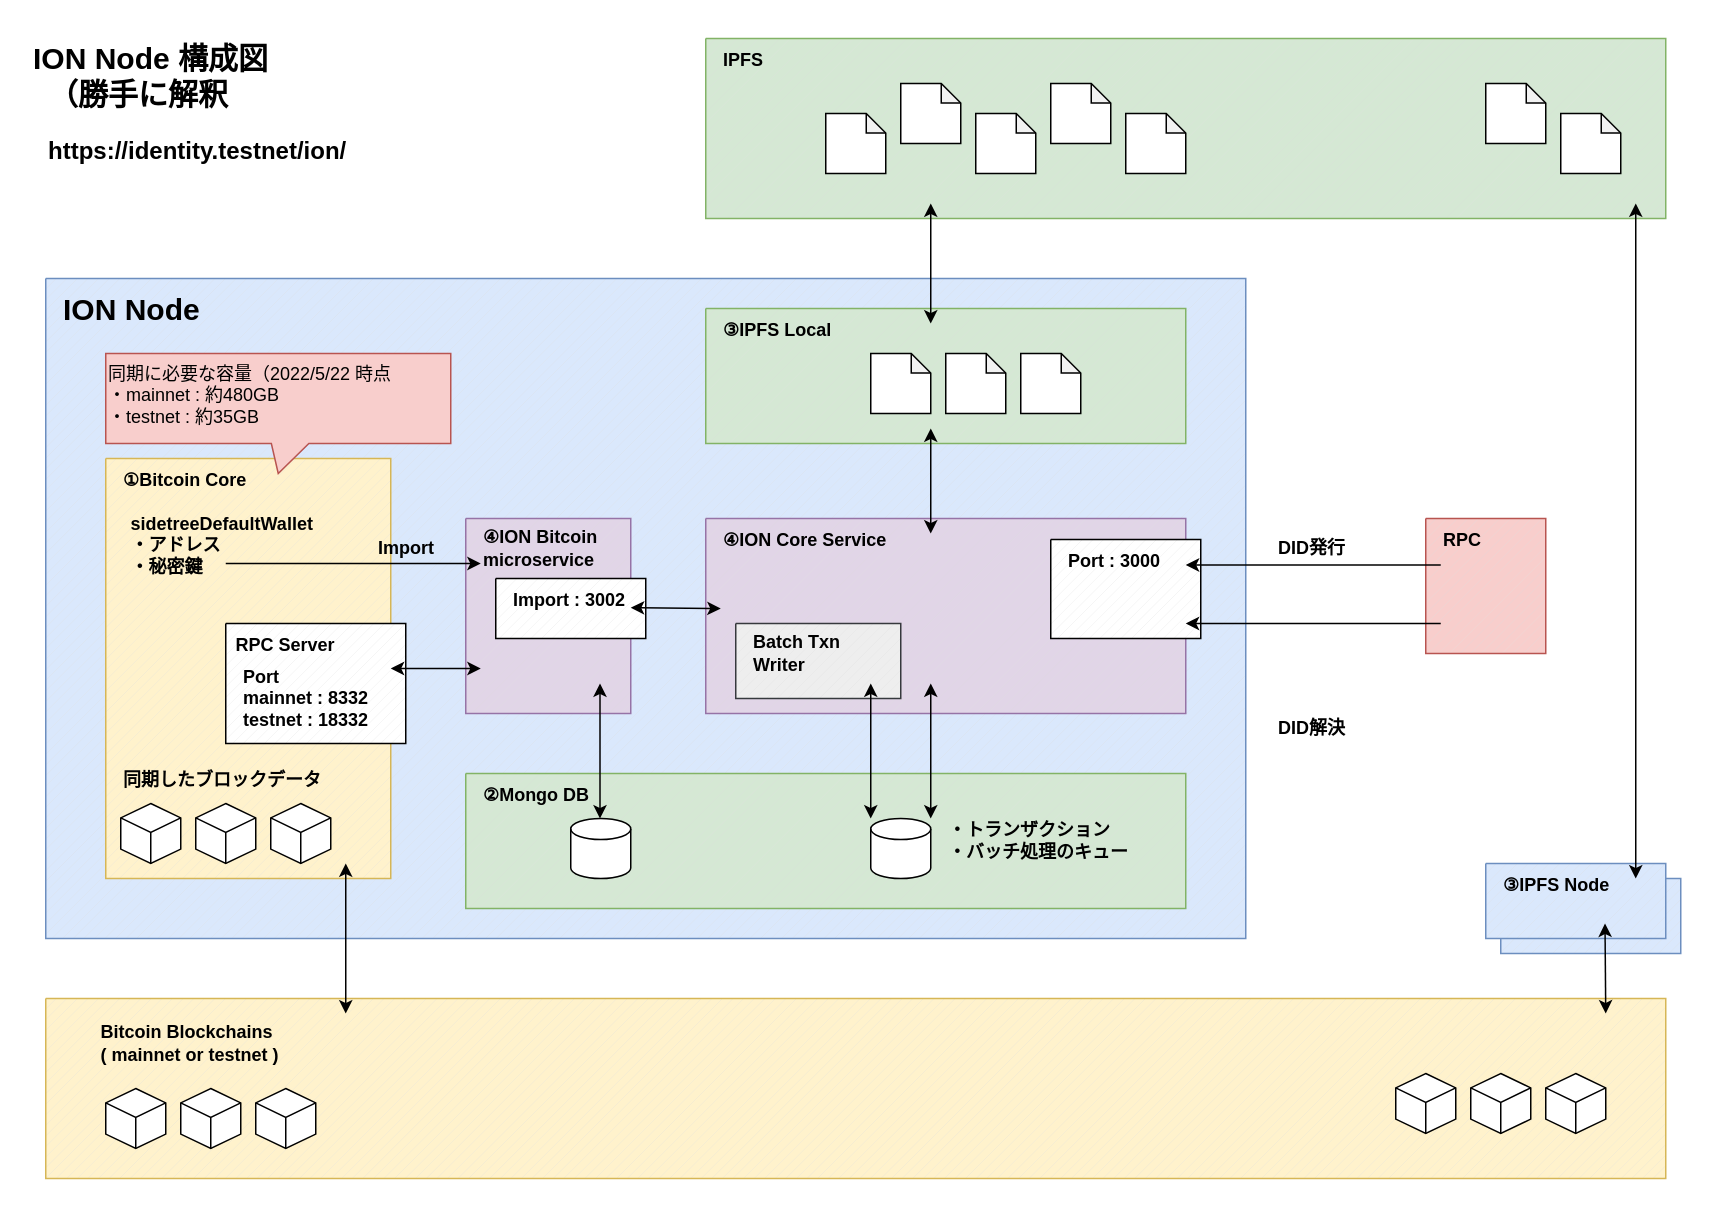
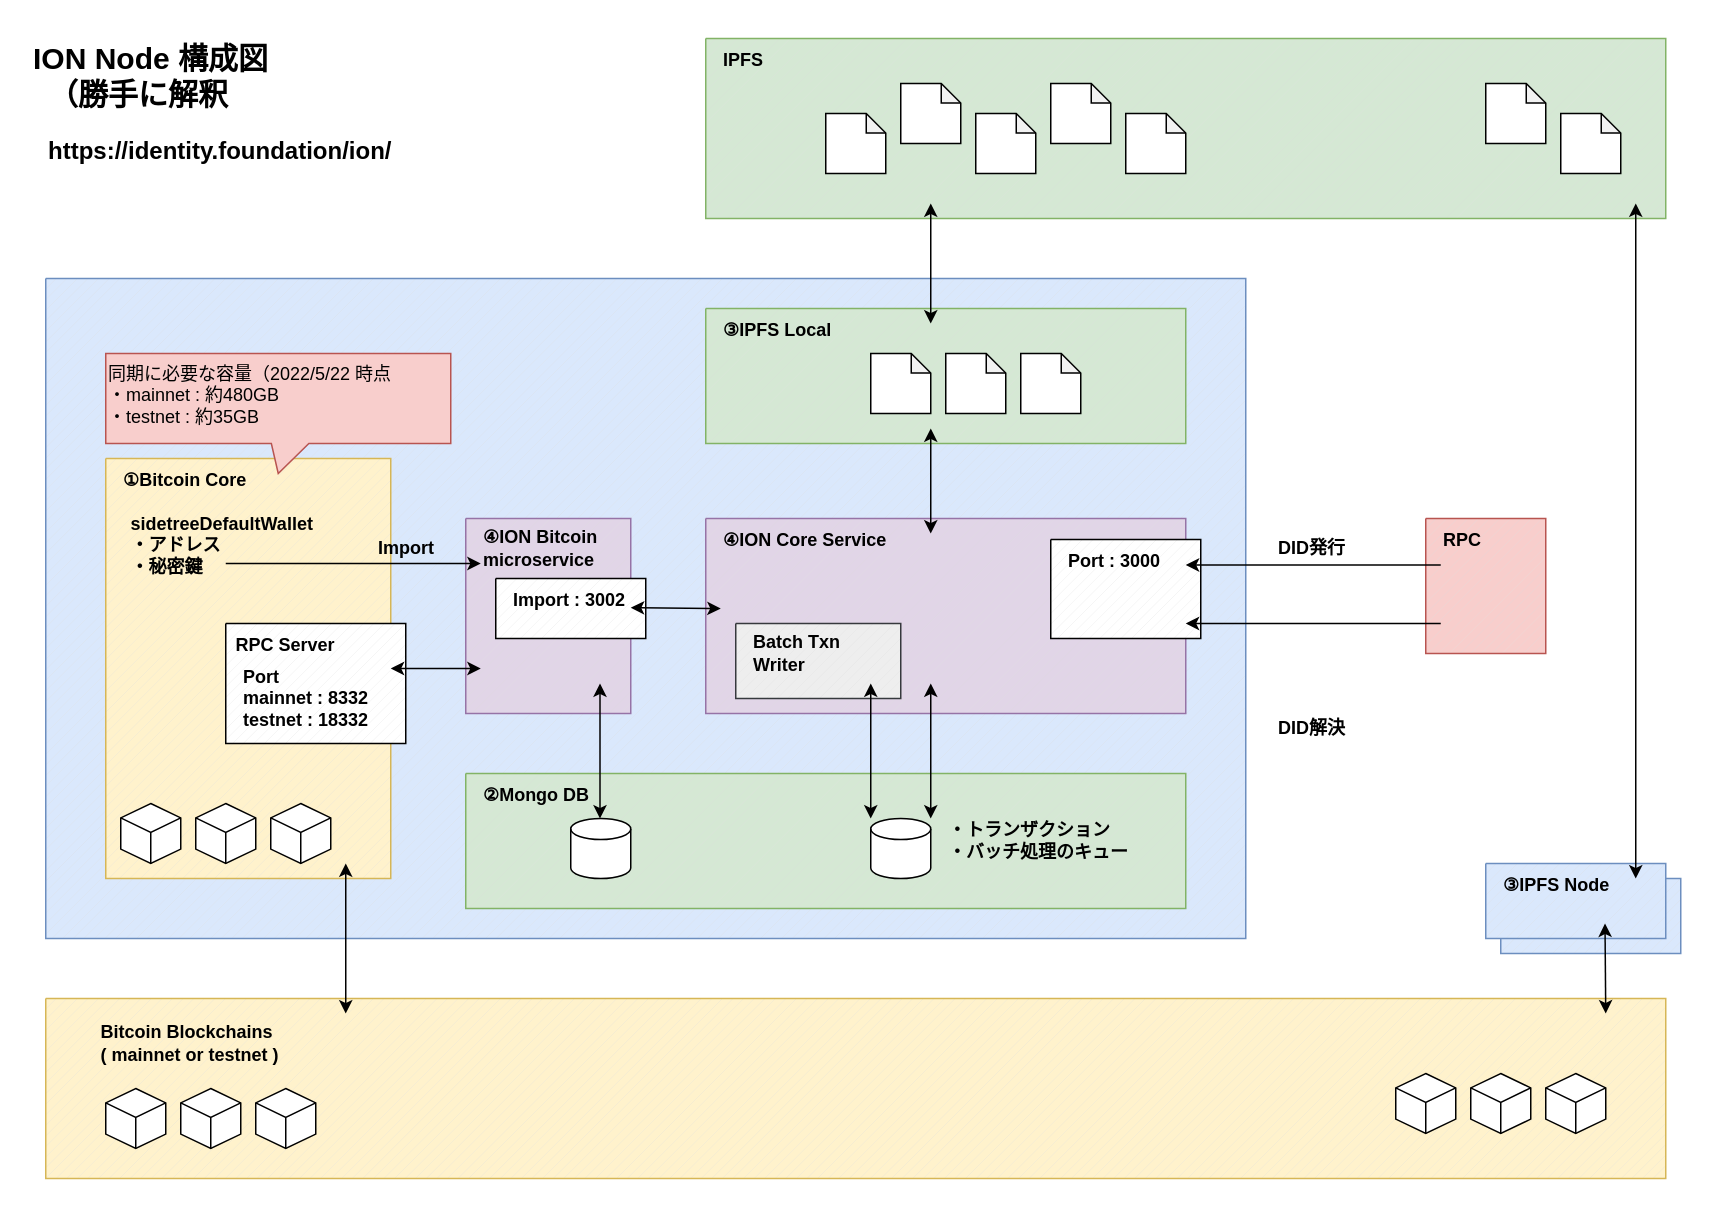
(228, 151) -> (235, 151)
(143, 308) -> none
(233, 781) -> none
